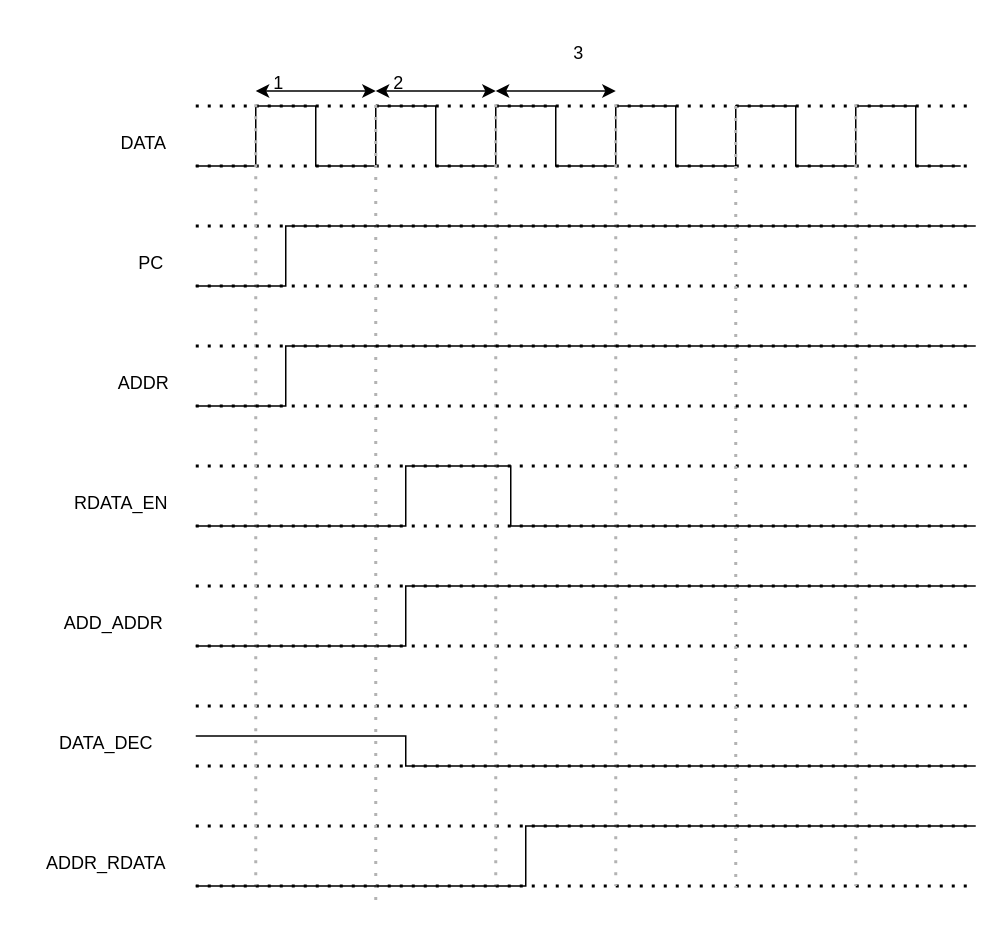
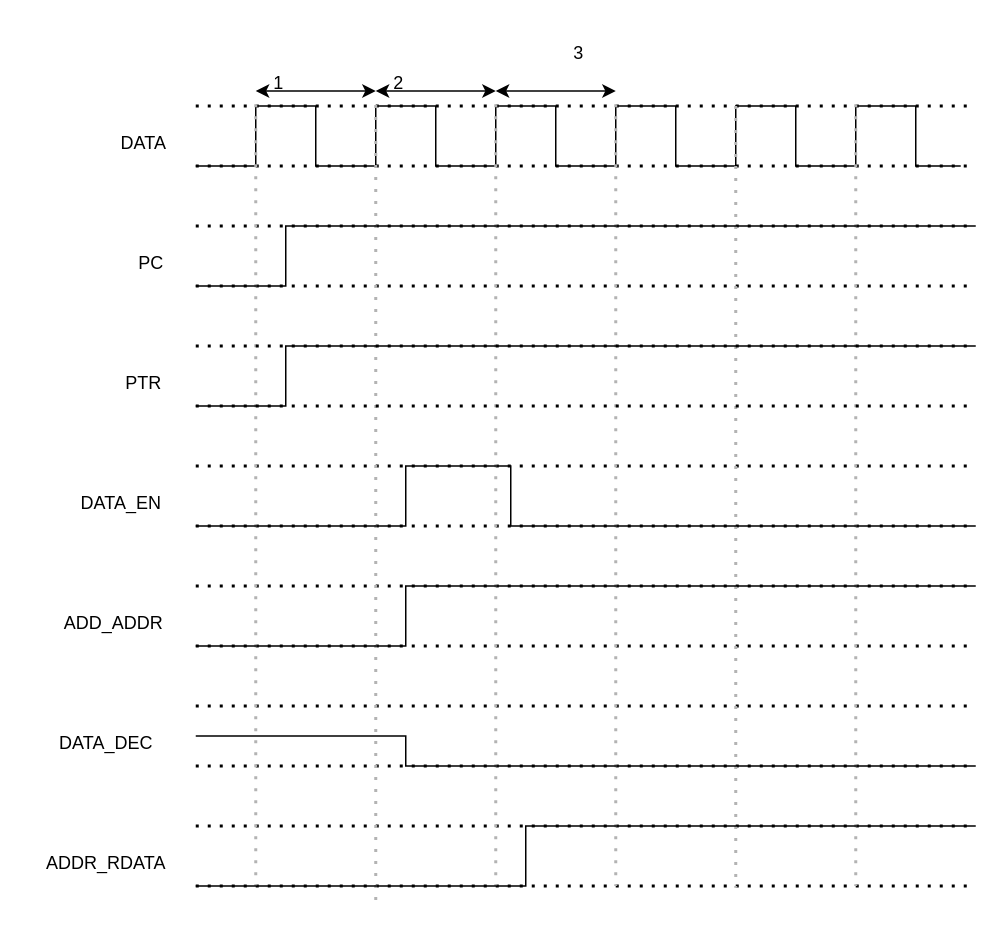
(144, 383) -> (144, 383)
(122, 503) -> (122, 503)
